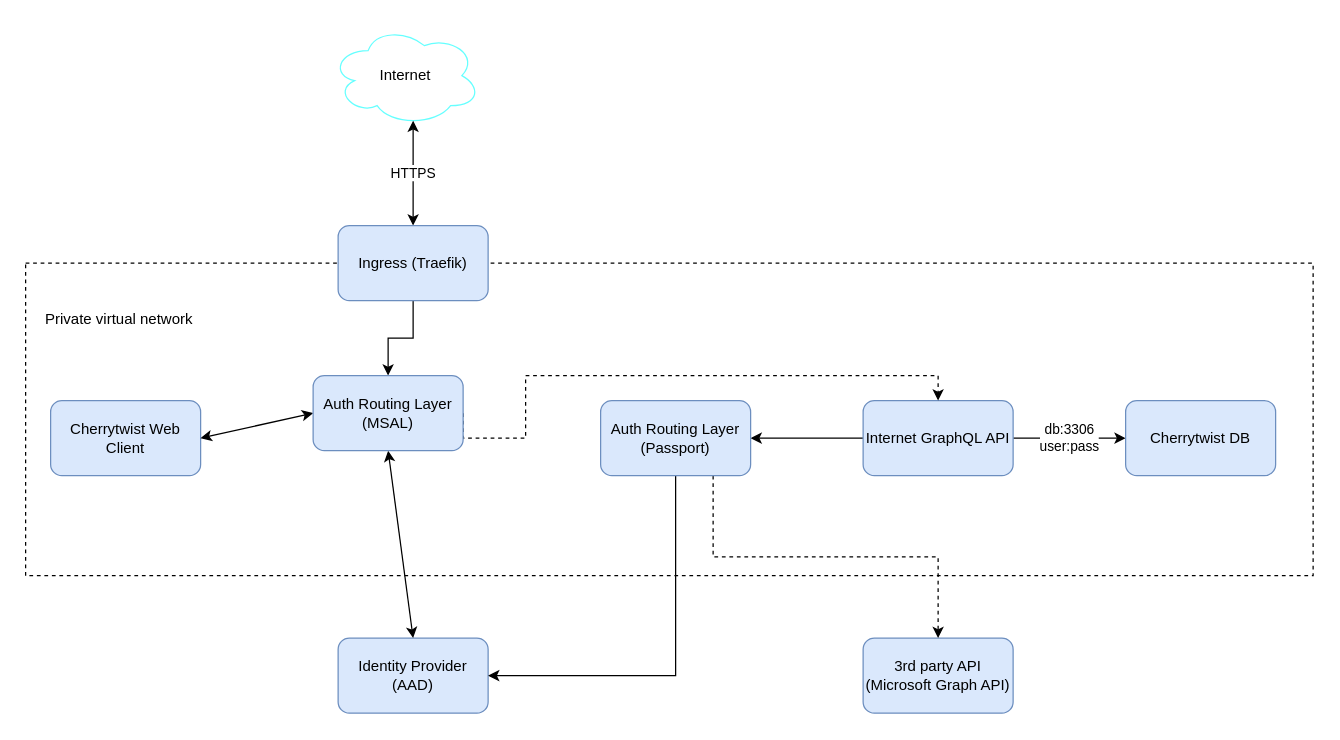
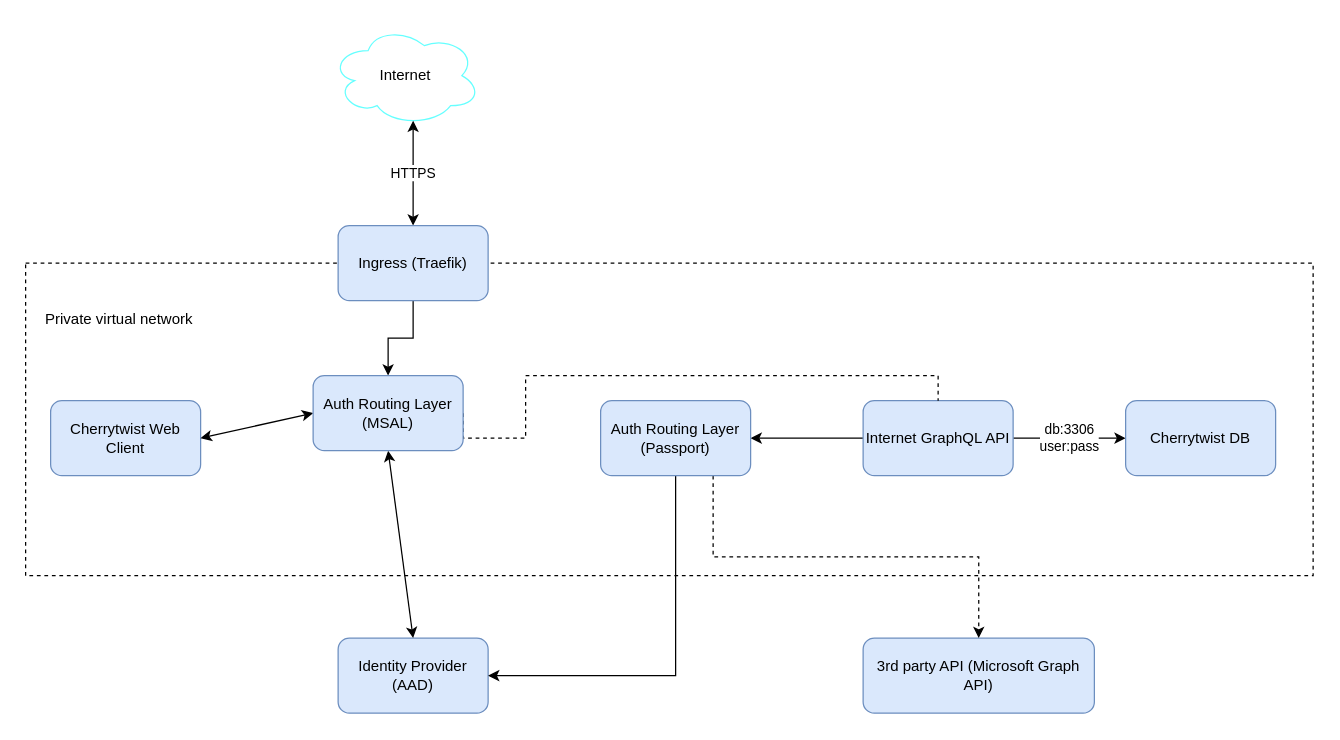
(938, 391) -> (938, 394)
(938, 676) -> (979, 676)
